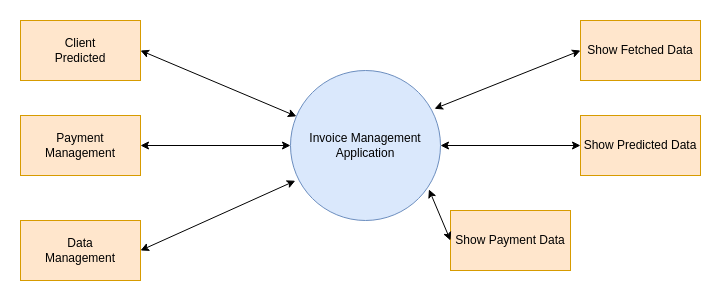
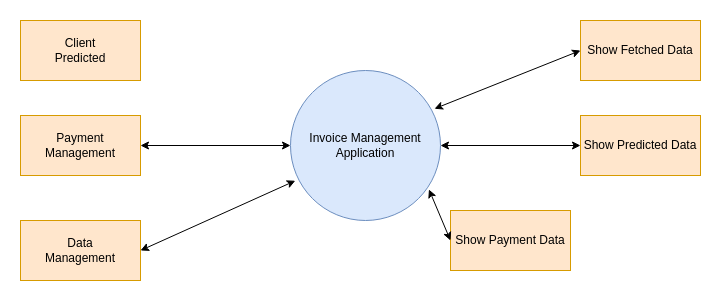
(218, 83) -> none
